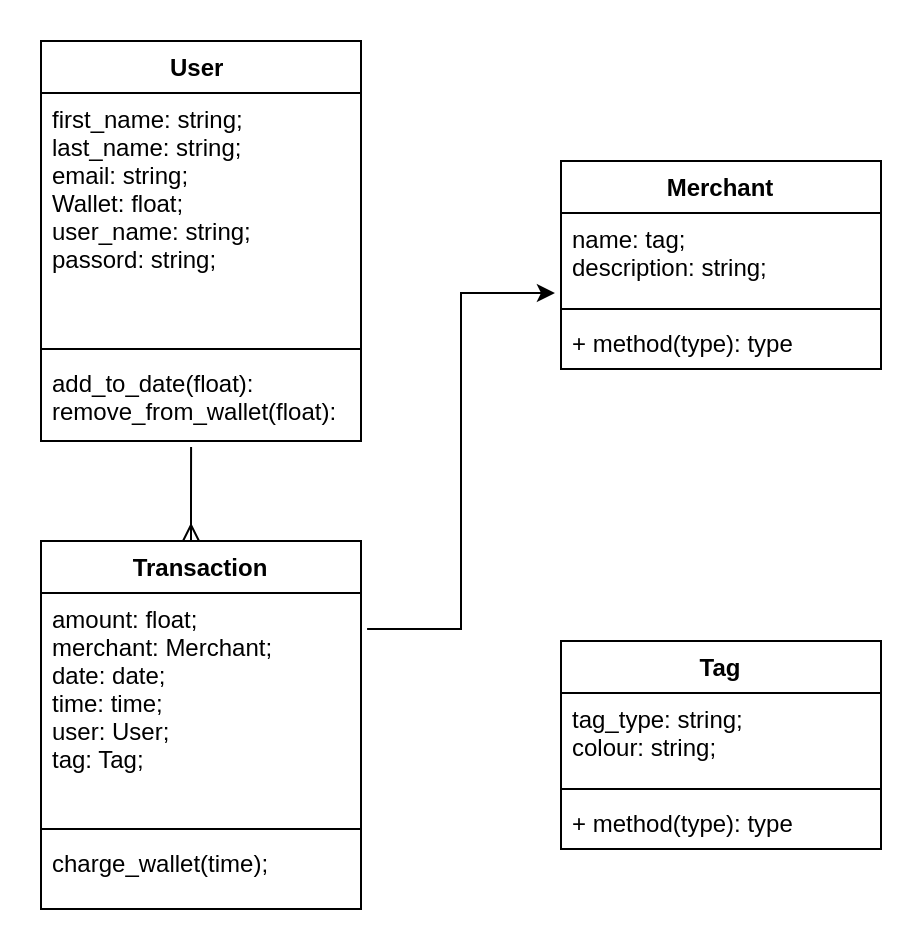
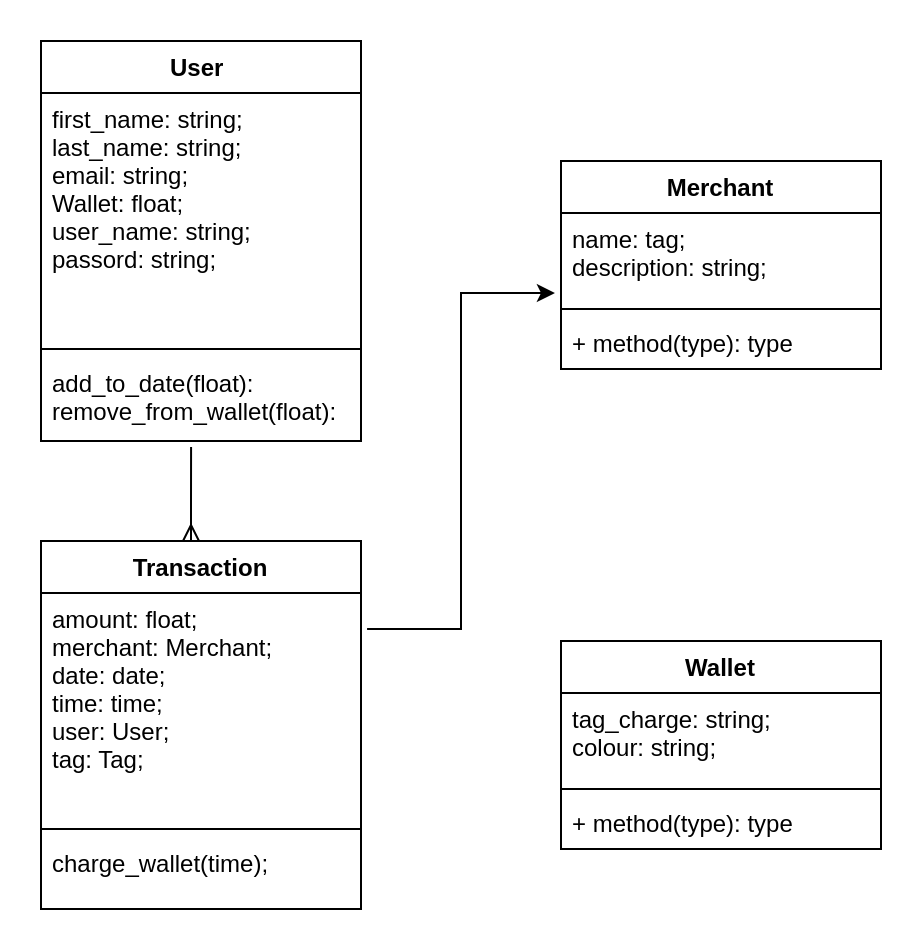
(720, 668) -> (720, 668)
(674, 720) -> (687, 720)
